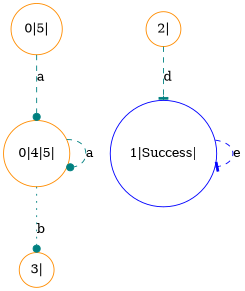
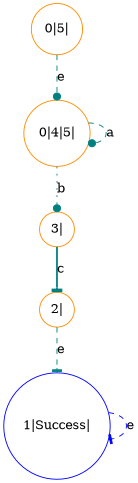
(41, 77) -> (61, 77)
(168, 77) -> (61, 350)
none -> (57, 267)
